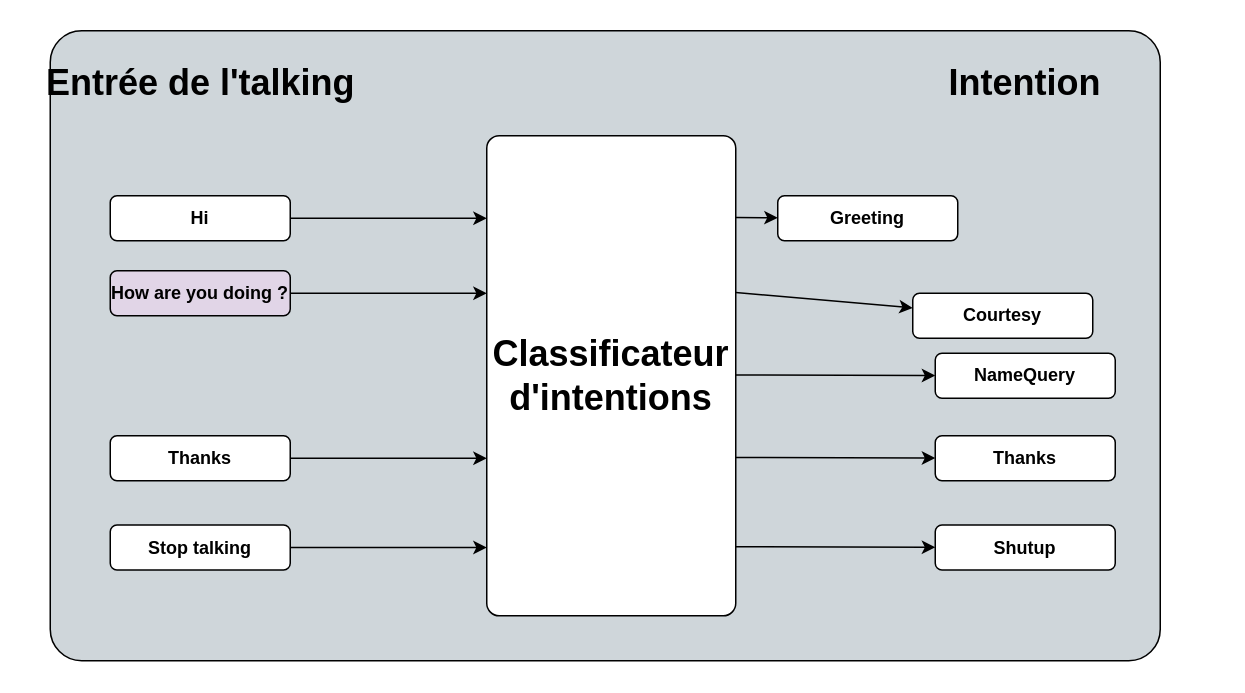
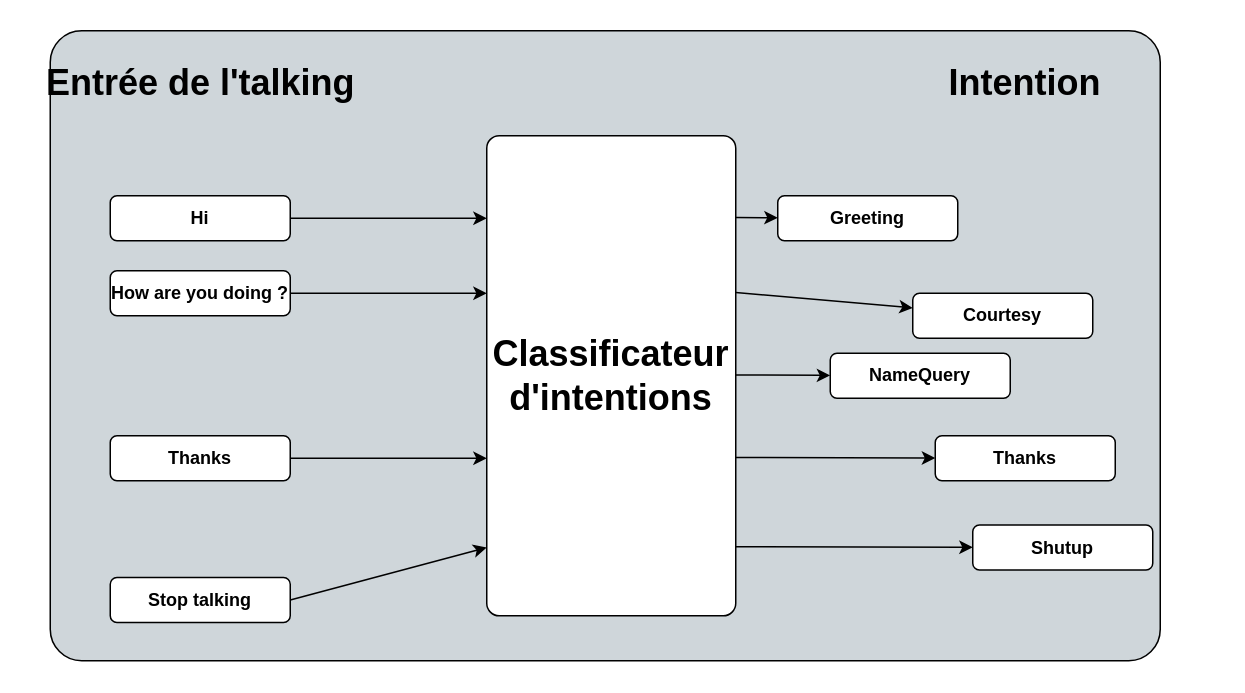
(200, 293) -> (200, 293)
(1025, 376) -> (920, 376)
(200, 548) -> (200, 600)
(1025, 548) -> (1063, 548)
